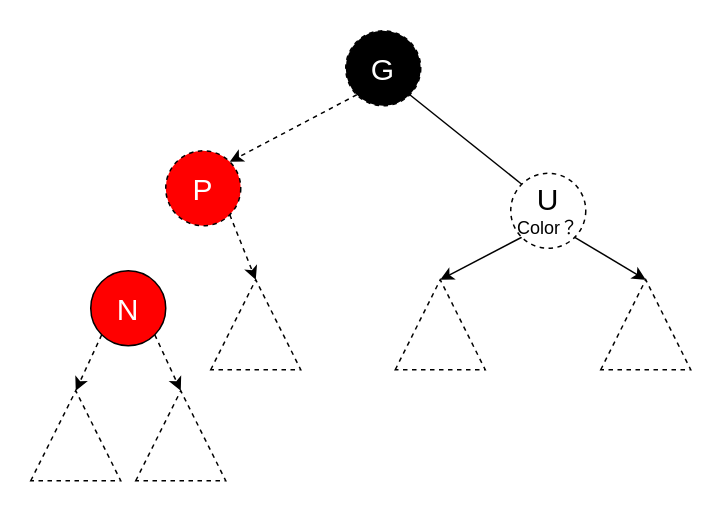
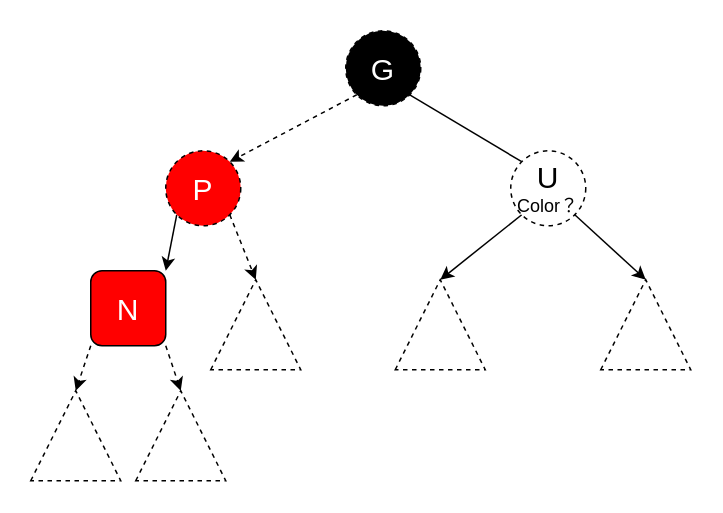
(548, 211) -> (548, 188)
none -> (172, 238)
(128, 308) -> (128, 308)
